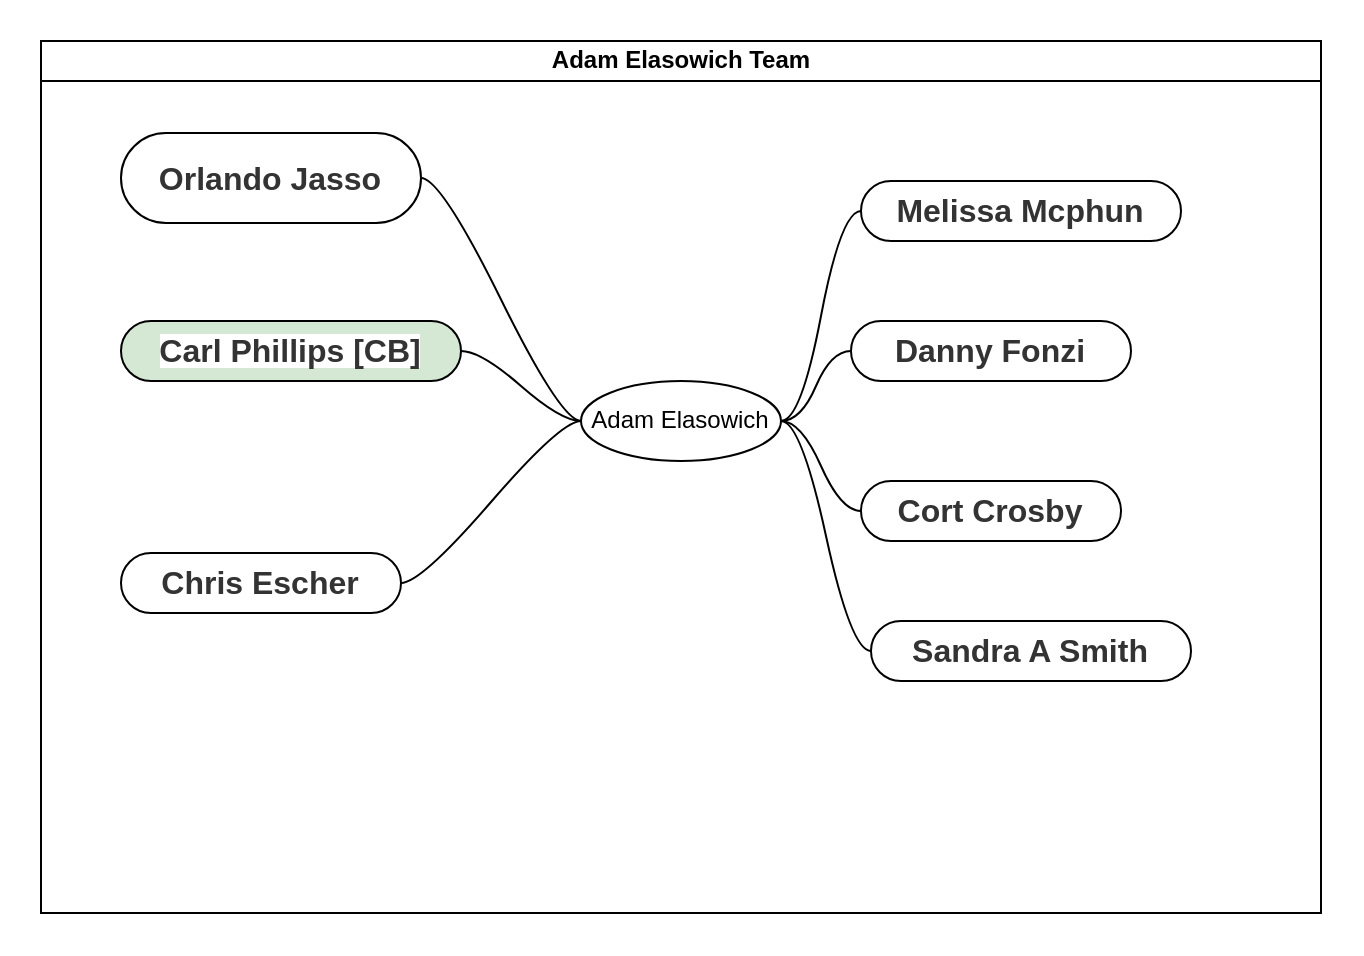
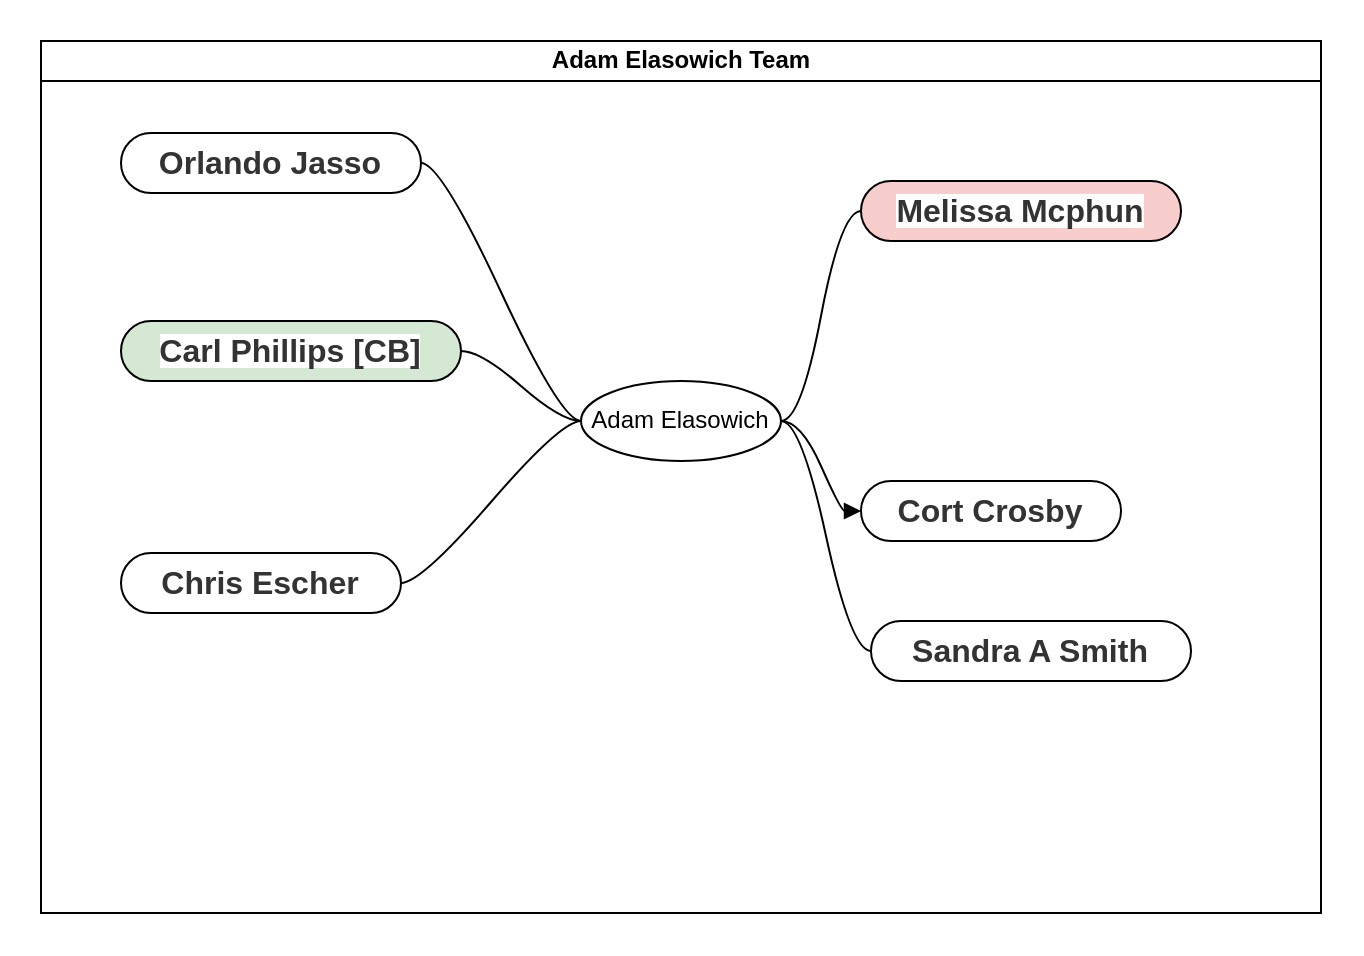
(271, 178) -> (271, 163)
(1021, 211) -> (1021, 211)
(991, 351) -> none
(817, 383) -> none
(839, 497) -> (834, 494)
